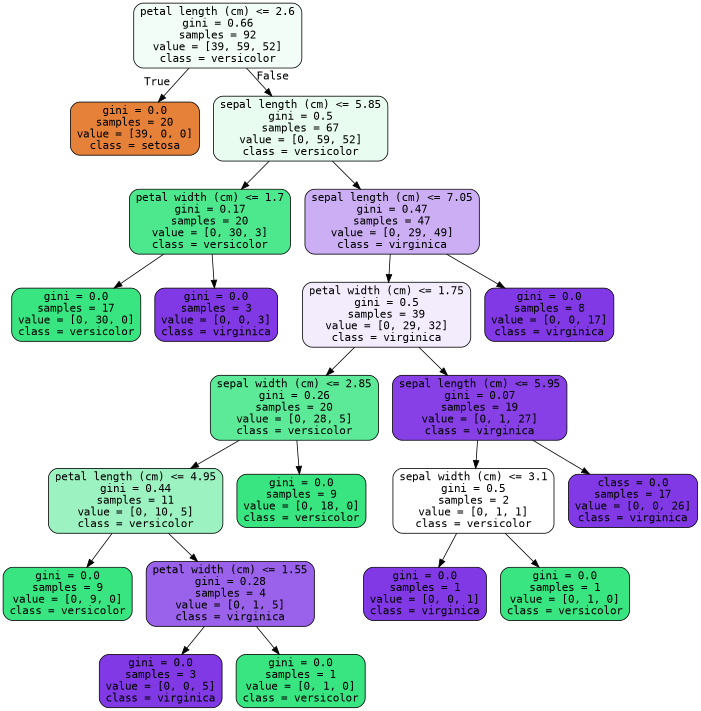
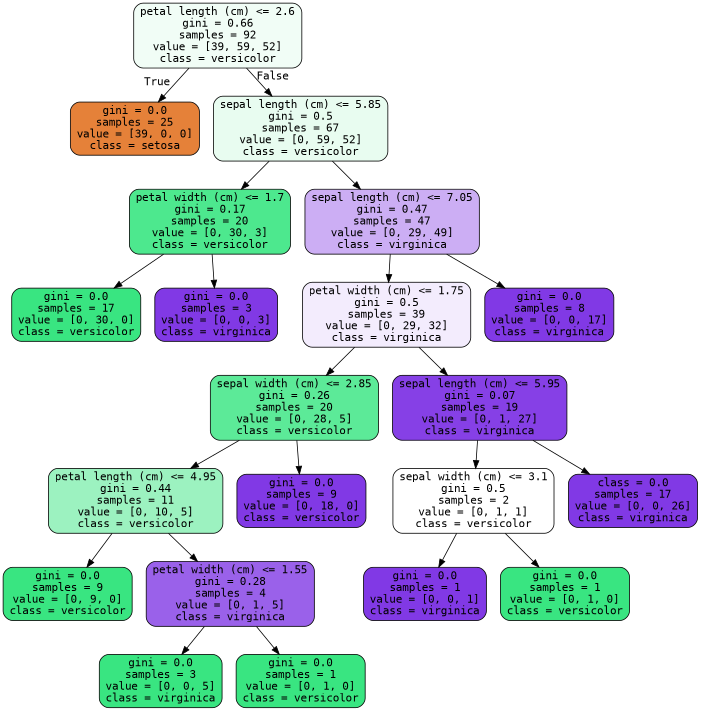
(135, 129) -> (135, 129)
(301, 501) -> (301, 501)
(161, 681) -> (161, 681)
